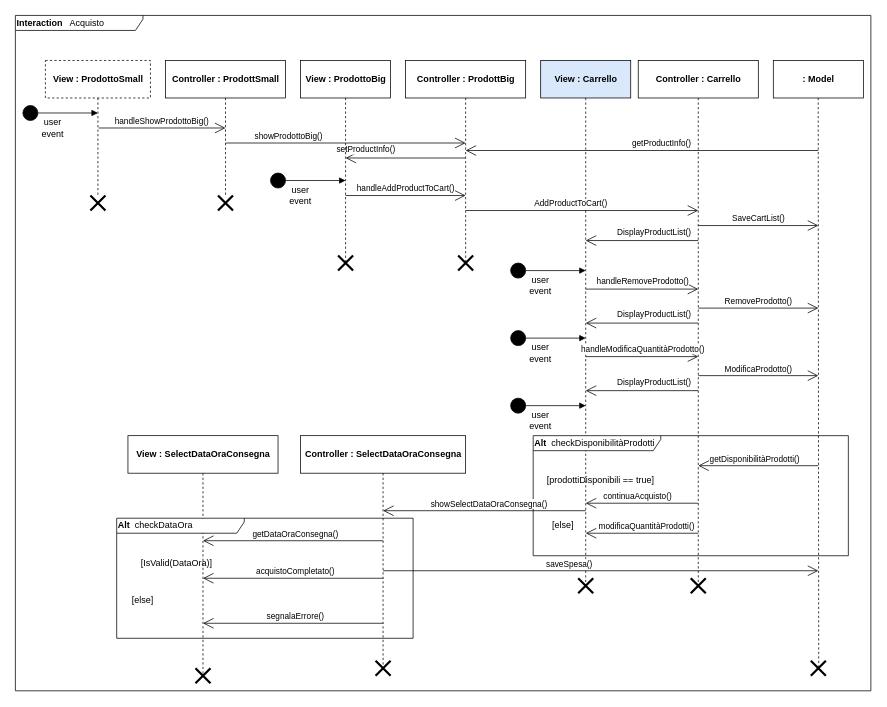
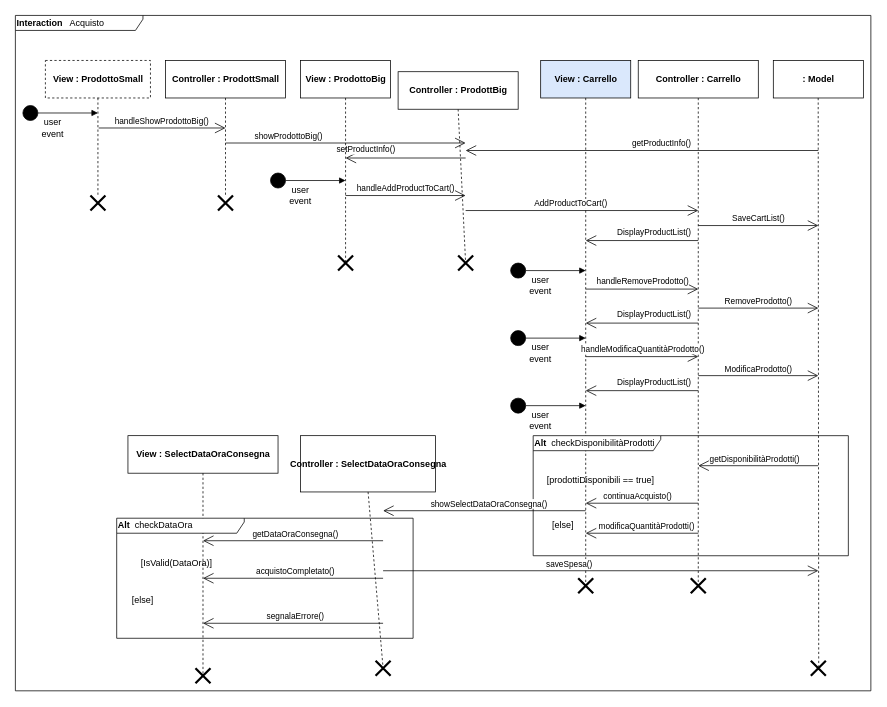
(465, 79) -> (458, 90)
(383, 454) -> (368, 464)
